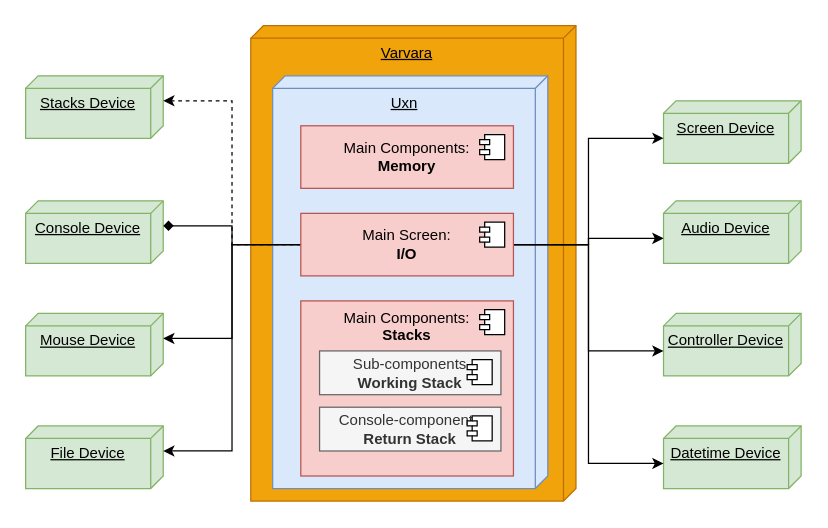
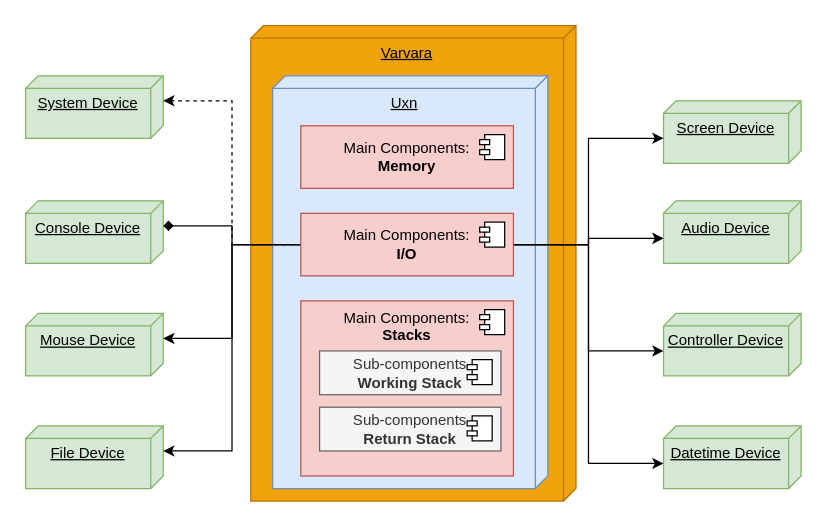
(88, 103) -> (88, 103)
(407, 244) -> (407, 244)
(410, 429) -> (410, 429)
